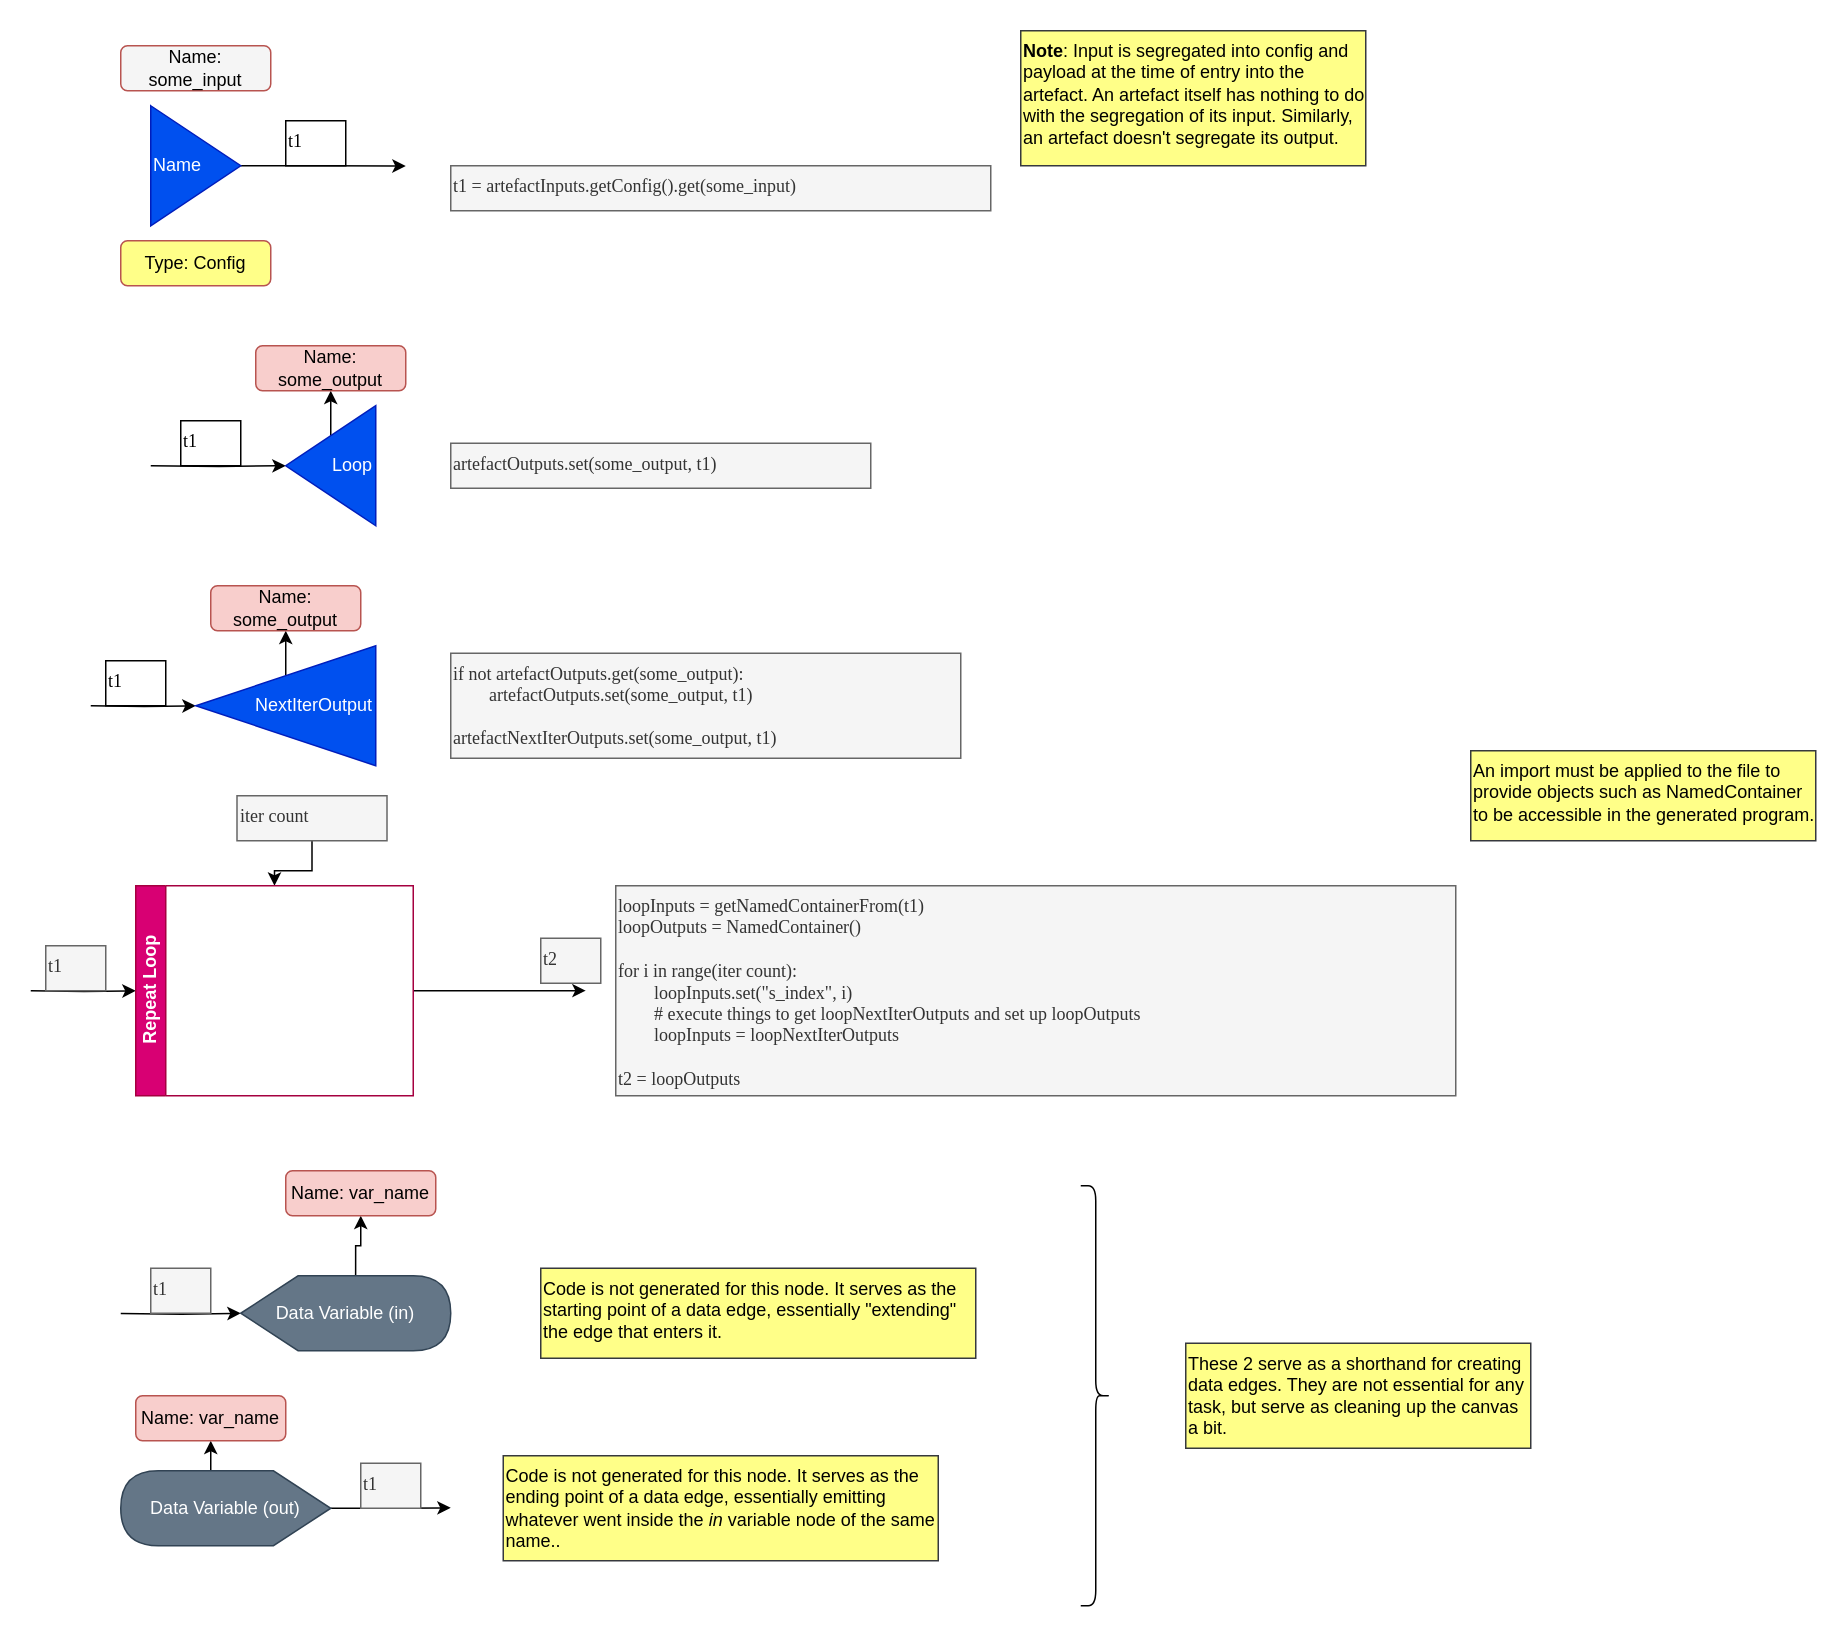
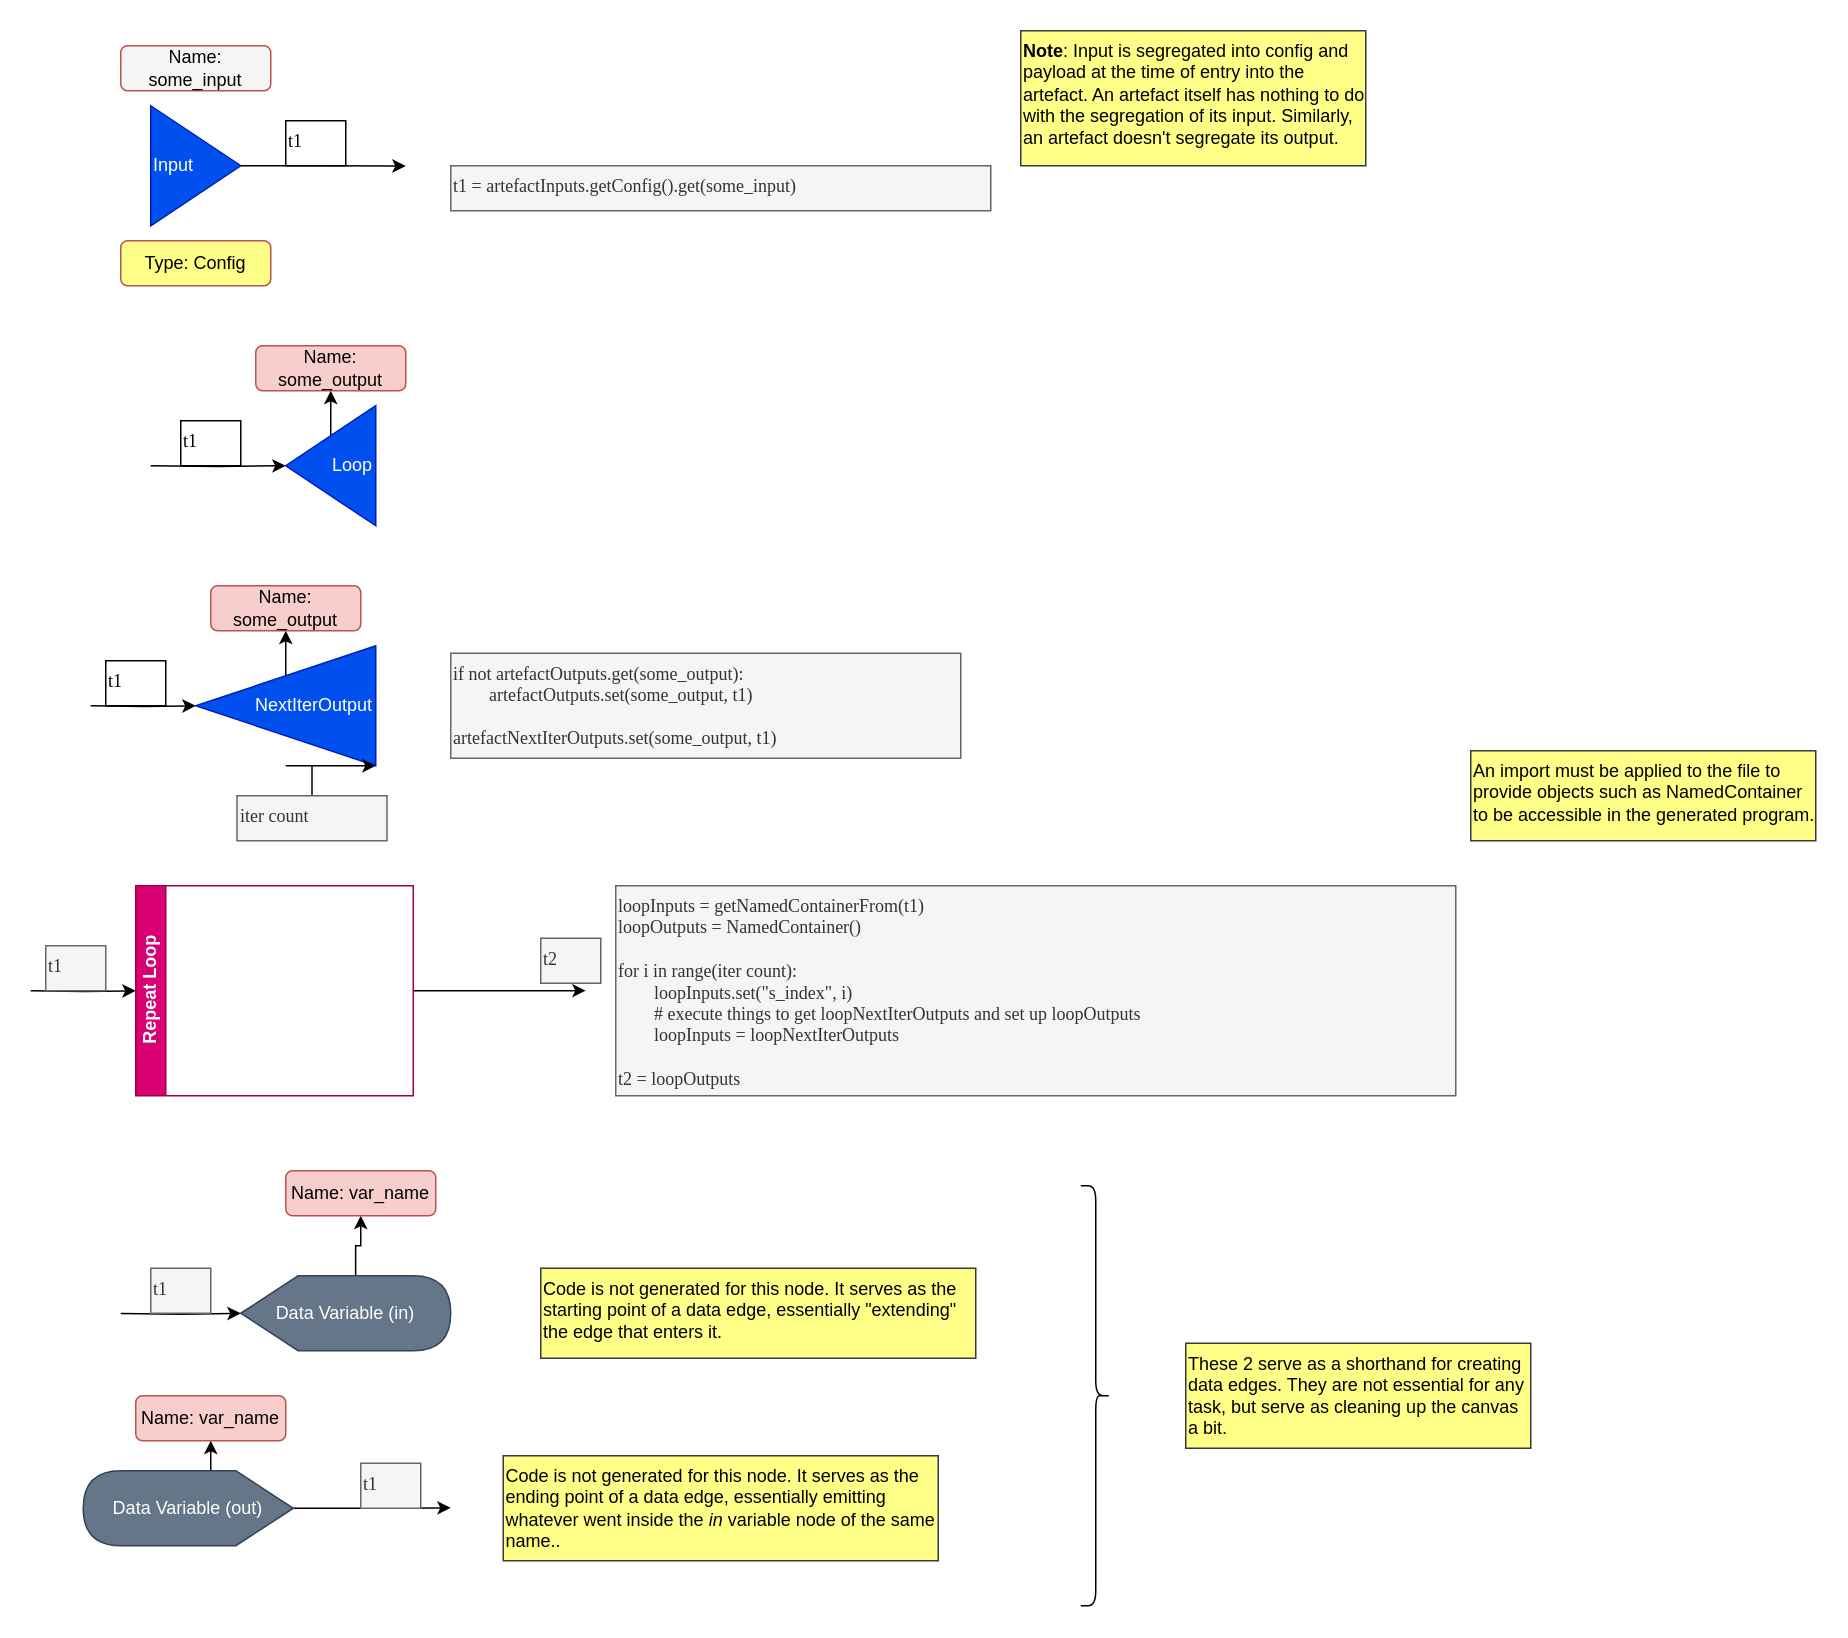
(174, 166) -> (179, 166)
(661, 466) -> none
(306, 871) -> (298, 766)
(226, 1508) -> (188, 1508)
